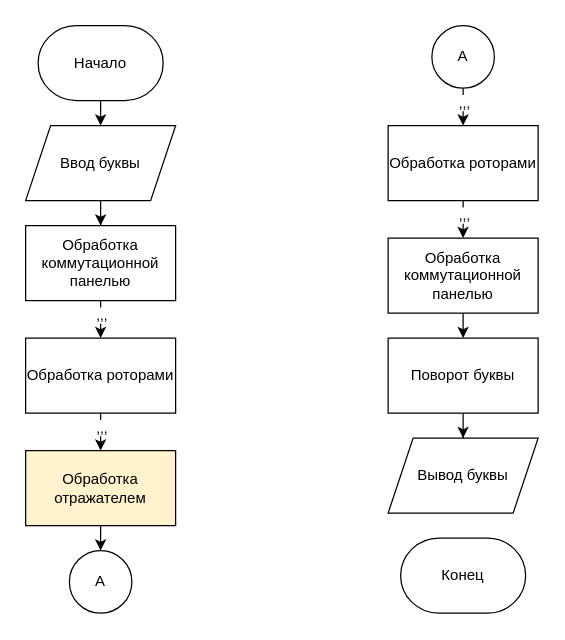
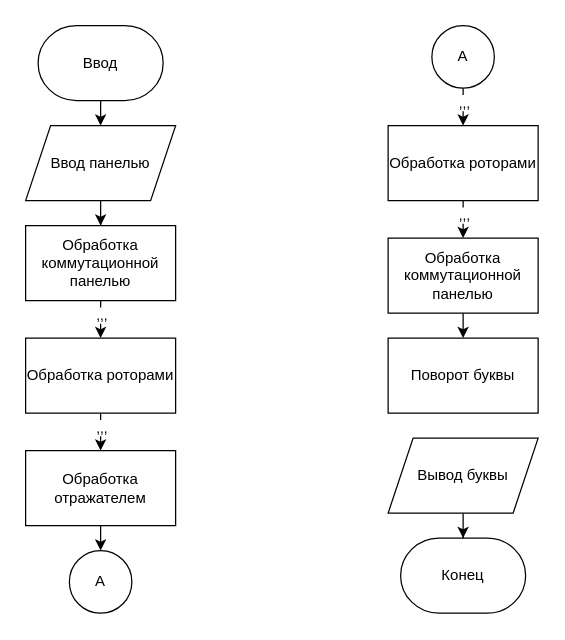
(101, 63) -> (101, 63)
(101, 163) -> (101, 163)
(463, 430) -> none
(101, 488) -> (101, 488)
none -> (463, 530)
